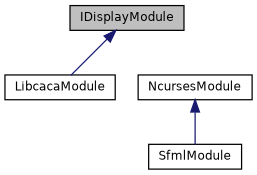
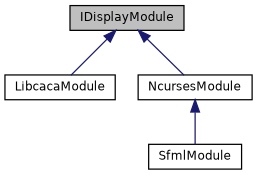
none -> (166, 57)
